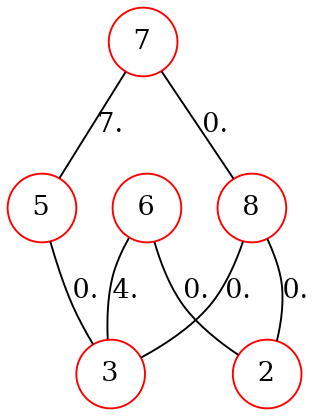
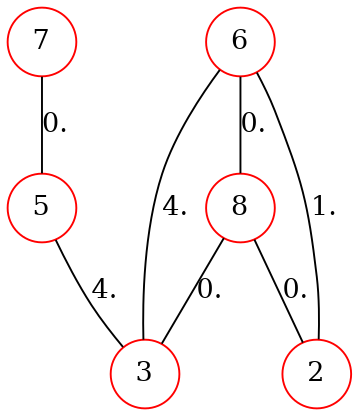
(111, 125) -> (55, 125)
(197, 125) -> (240, 125)
(86, 291) -> (105, 291)
(197, 291) -> (324, 208)
